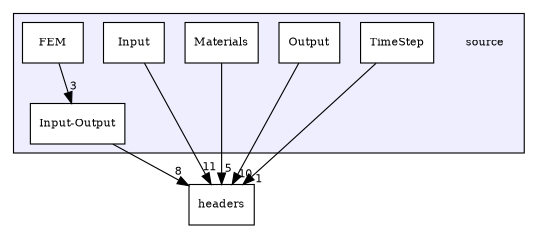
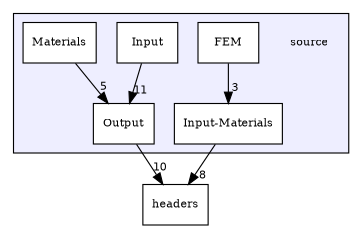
(397, 43) -> none
(222, 118) -> (88, 79)
(175, 119) -> (137, 78)
(78, 124) -> (228, 124)
